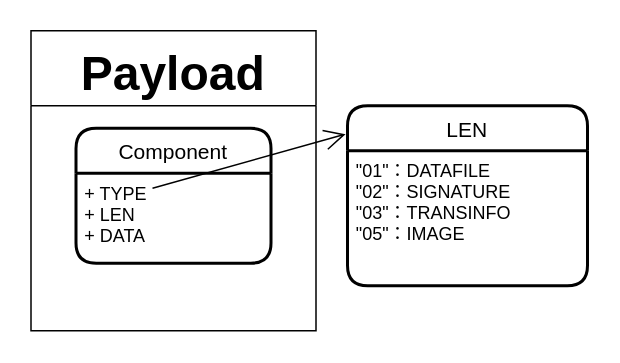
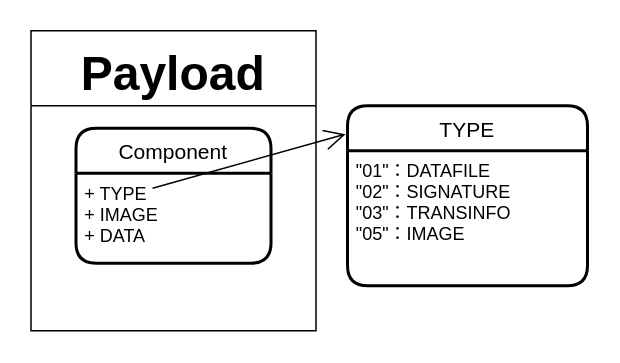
(467, 130) -> (467, 130)
(112, 194) -> (112, 194)
